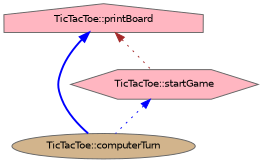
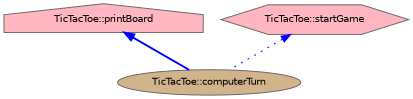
(137, 55) -> none
